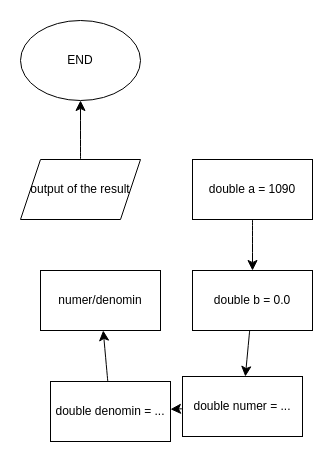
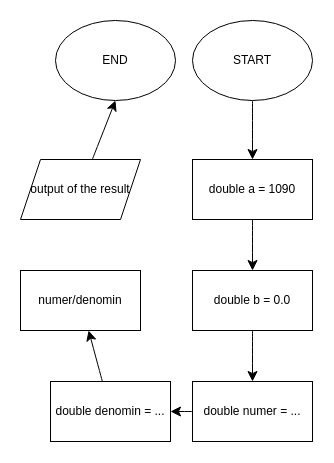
(81, 61) -> (116, 61)
none -> (253, 61)
none -> (253, 127)
(101, 301) -> (81, 301)
(243, 407) -> (253, 412)
